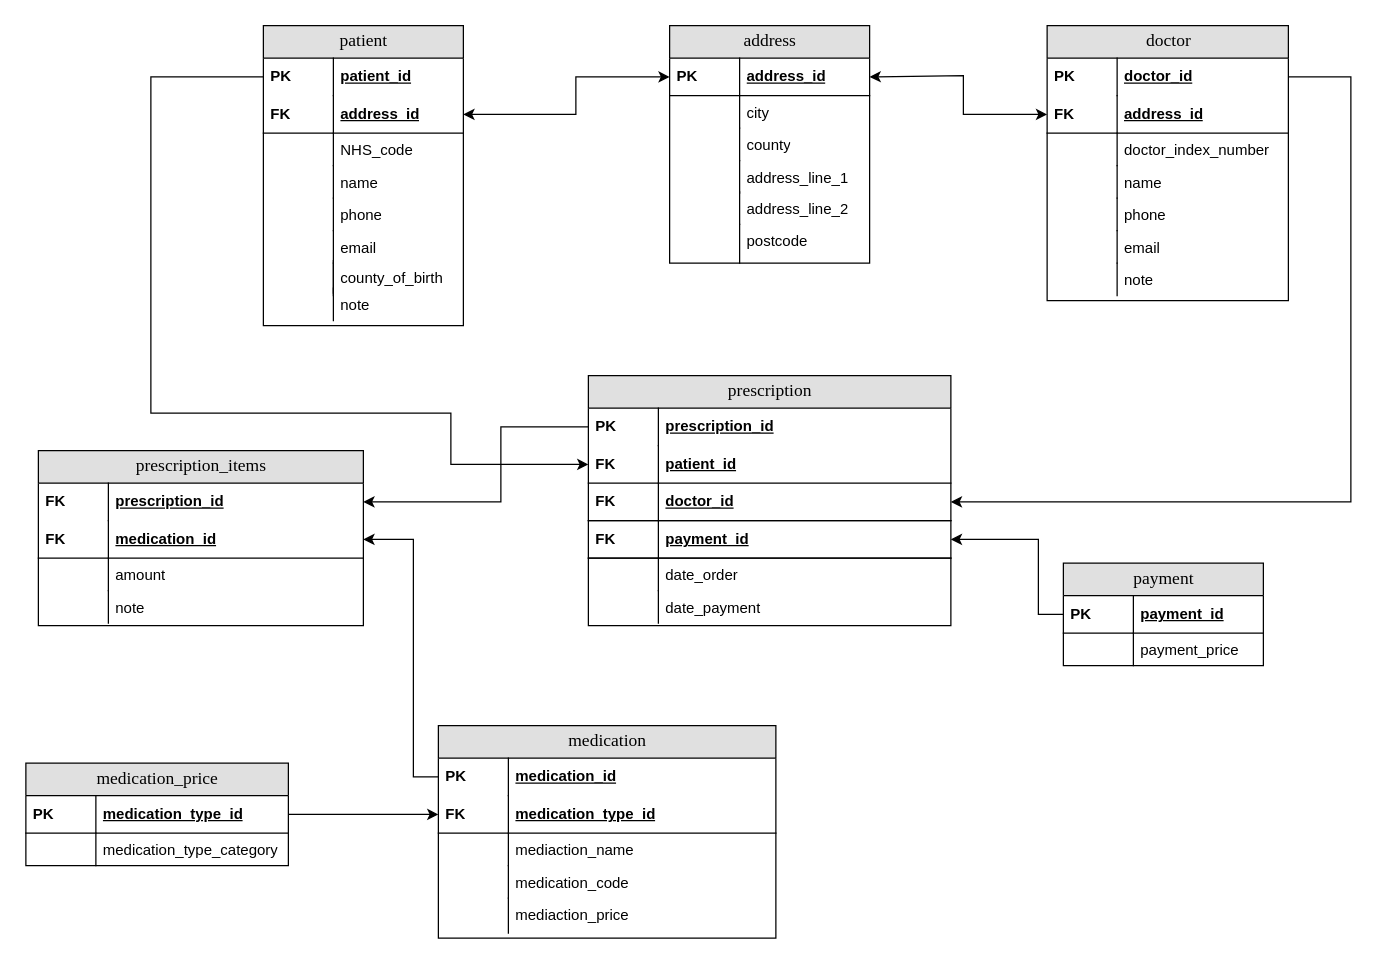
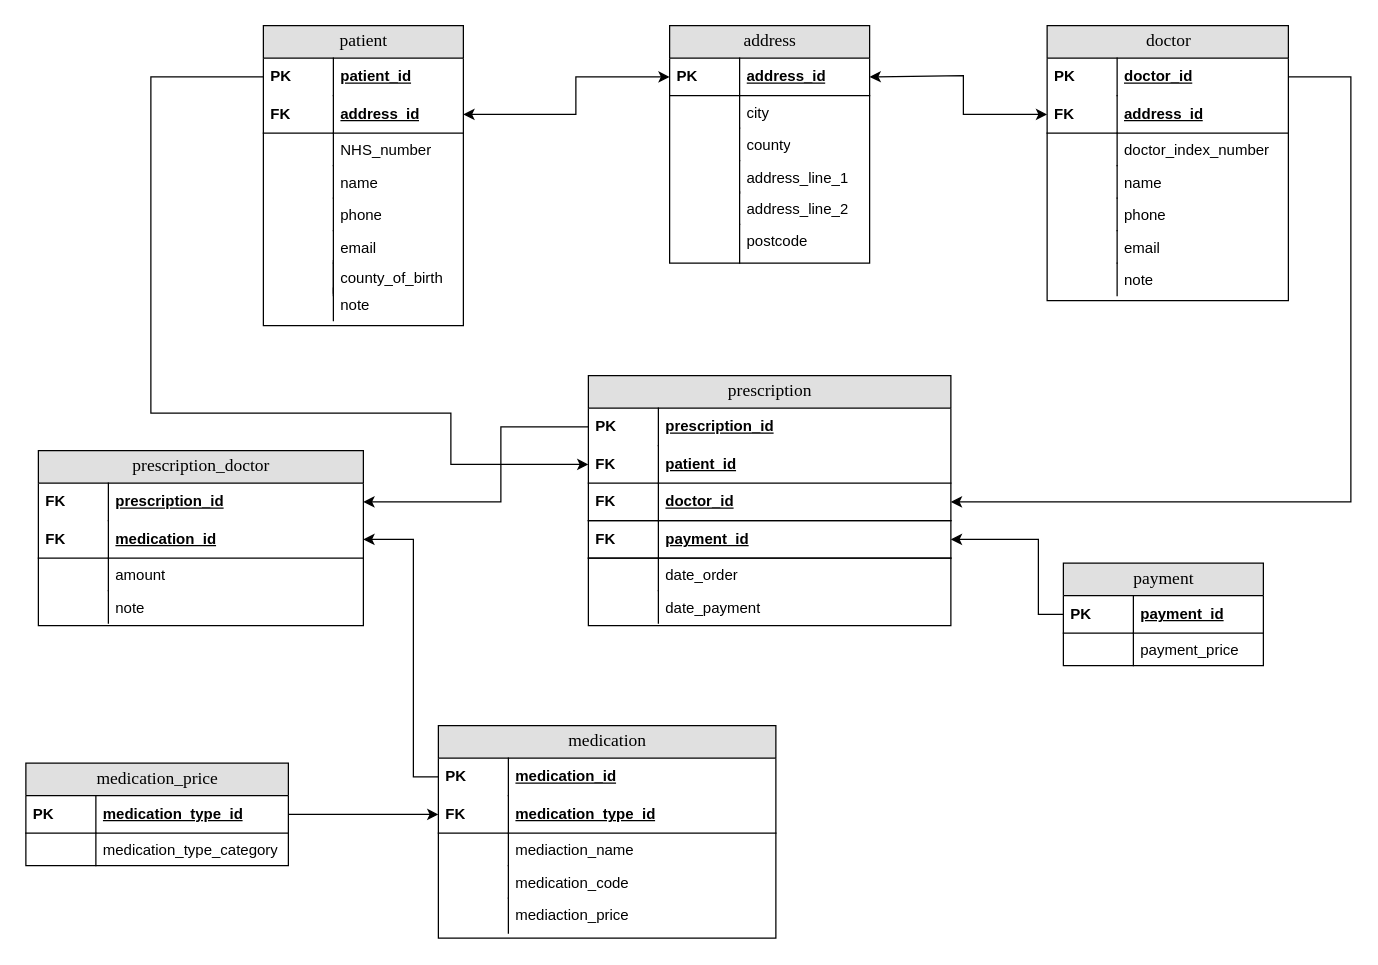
(374, 151) -> (383, 151)
(201, 467) -> (201, 467)
